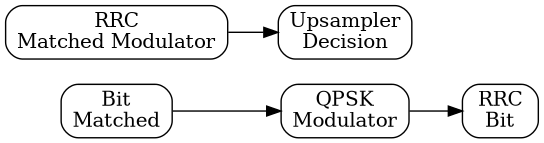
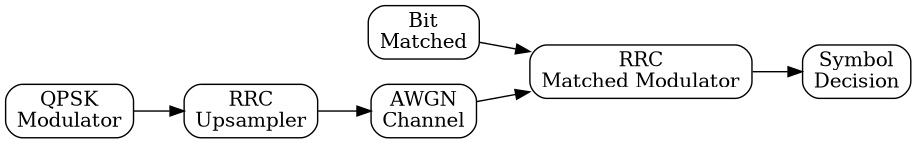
(345, 32) -> (857, 72)
(220, 111) -> (498, 46)
none -> (424, 111)
(500, 111) -> (251, 111)
